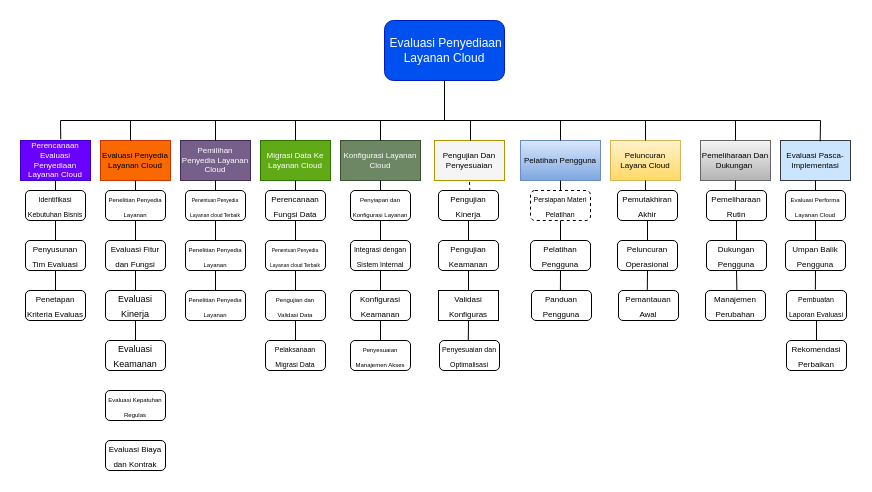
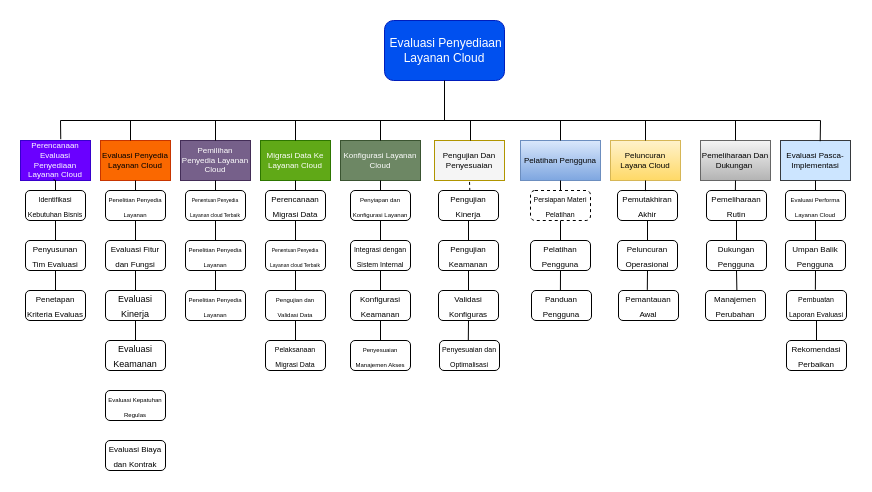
(296, 206) -> (296, 206)
(469, 306) -> (469, 306)
